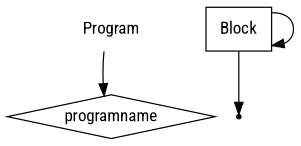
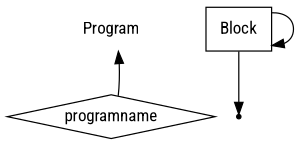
(103, 67) -> (119, 80)
